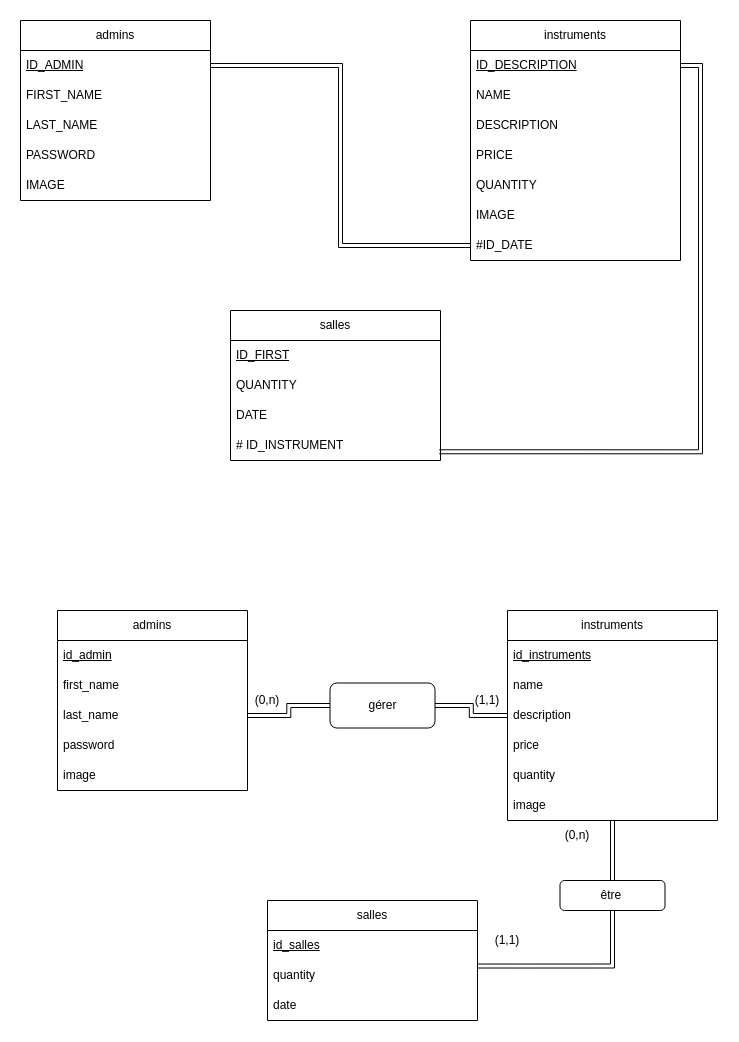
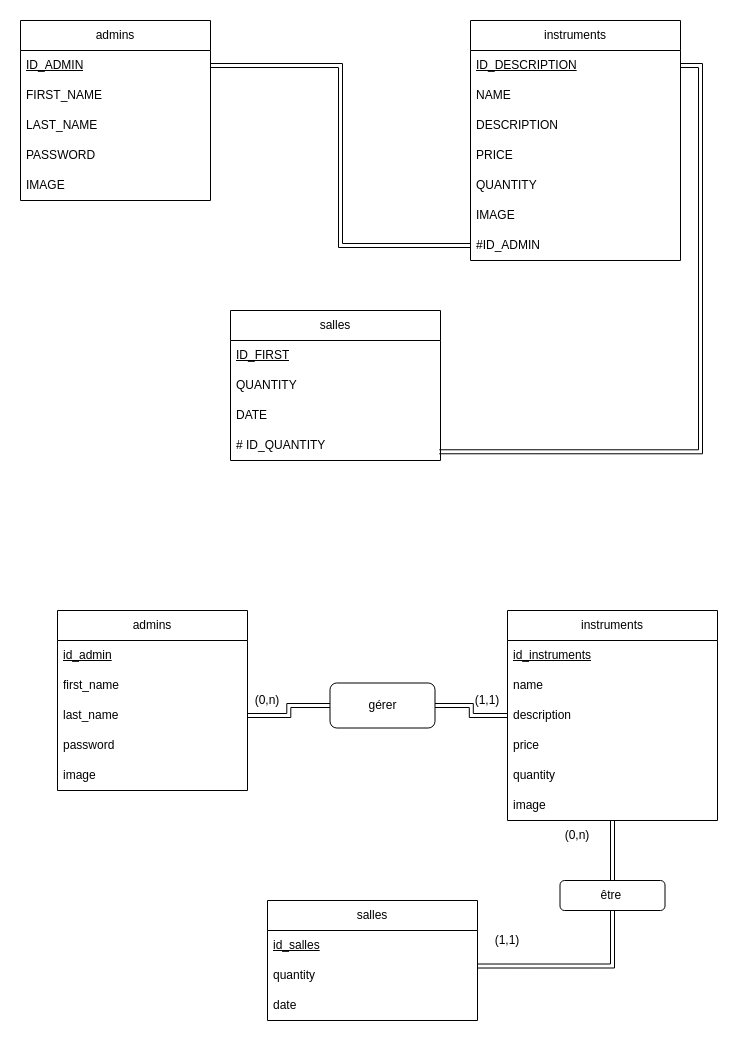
(503, 246) -> (507, 246)
(285, 446) -> (279, 446)
